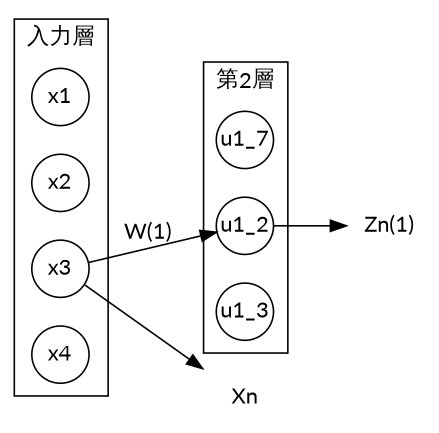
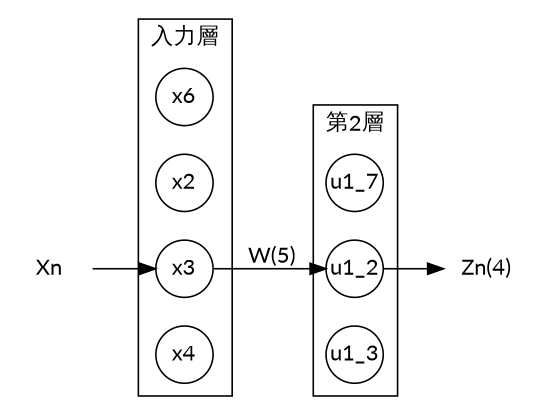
(60, 97) -> (184, 97)
(390, 226) -> (487, 269)
(149, 233) -> (273, 257)
(137, 322) -> (116, 269)
